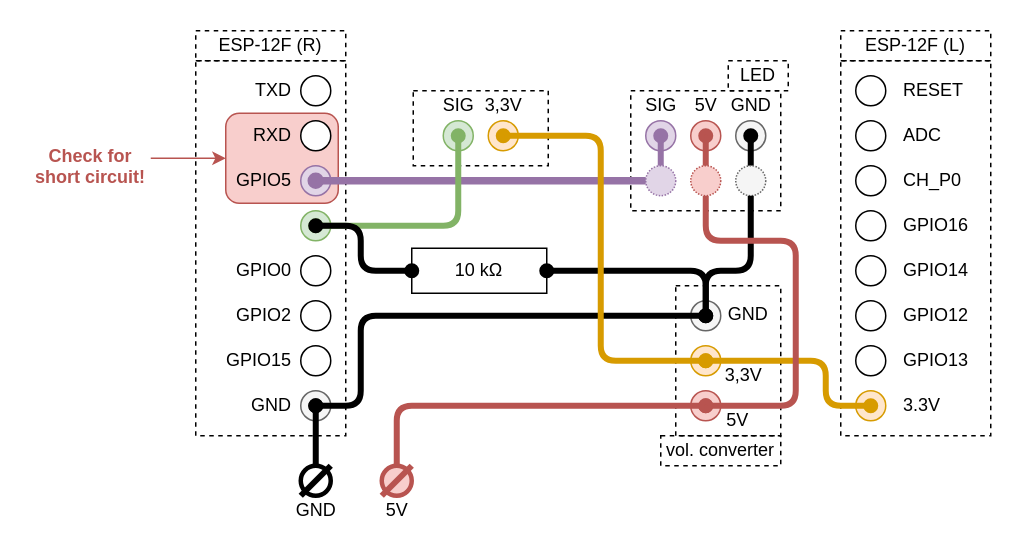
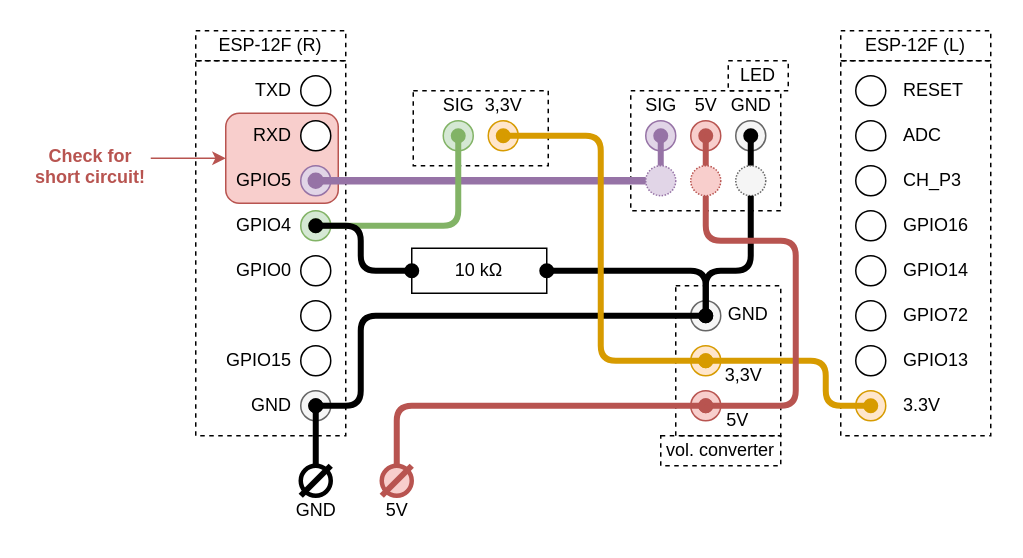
(929, 181) -> (929, 181)
none -> (256, 226)
(256, 316) -> none
(934, 316) -> (934, 316)
